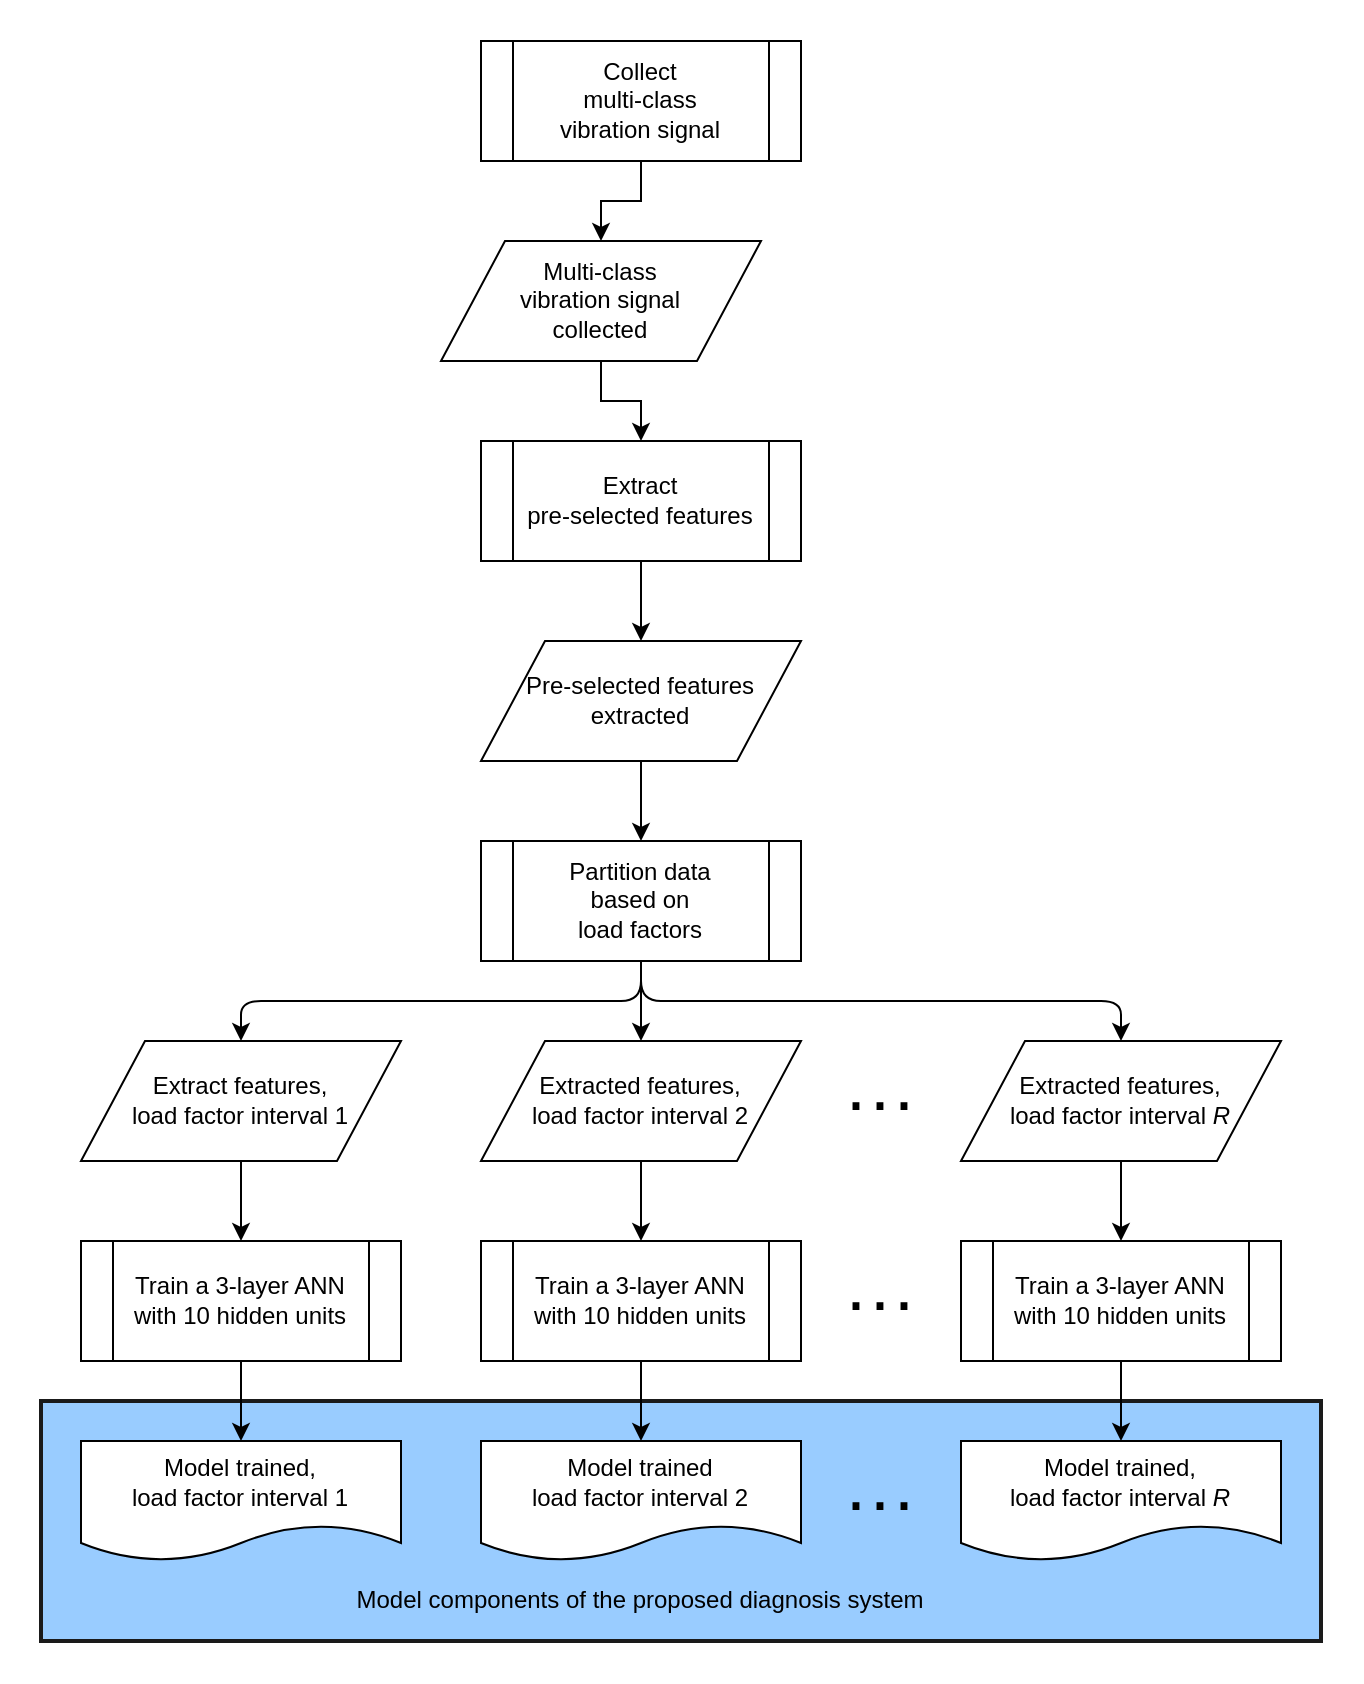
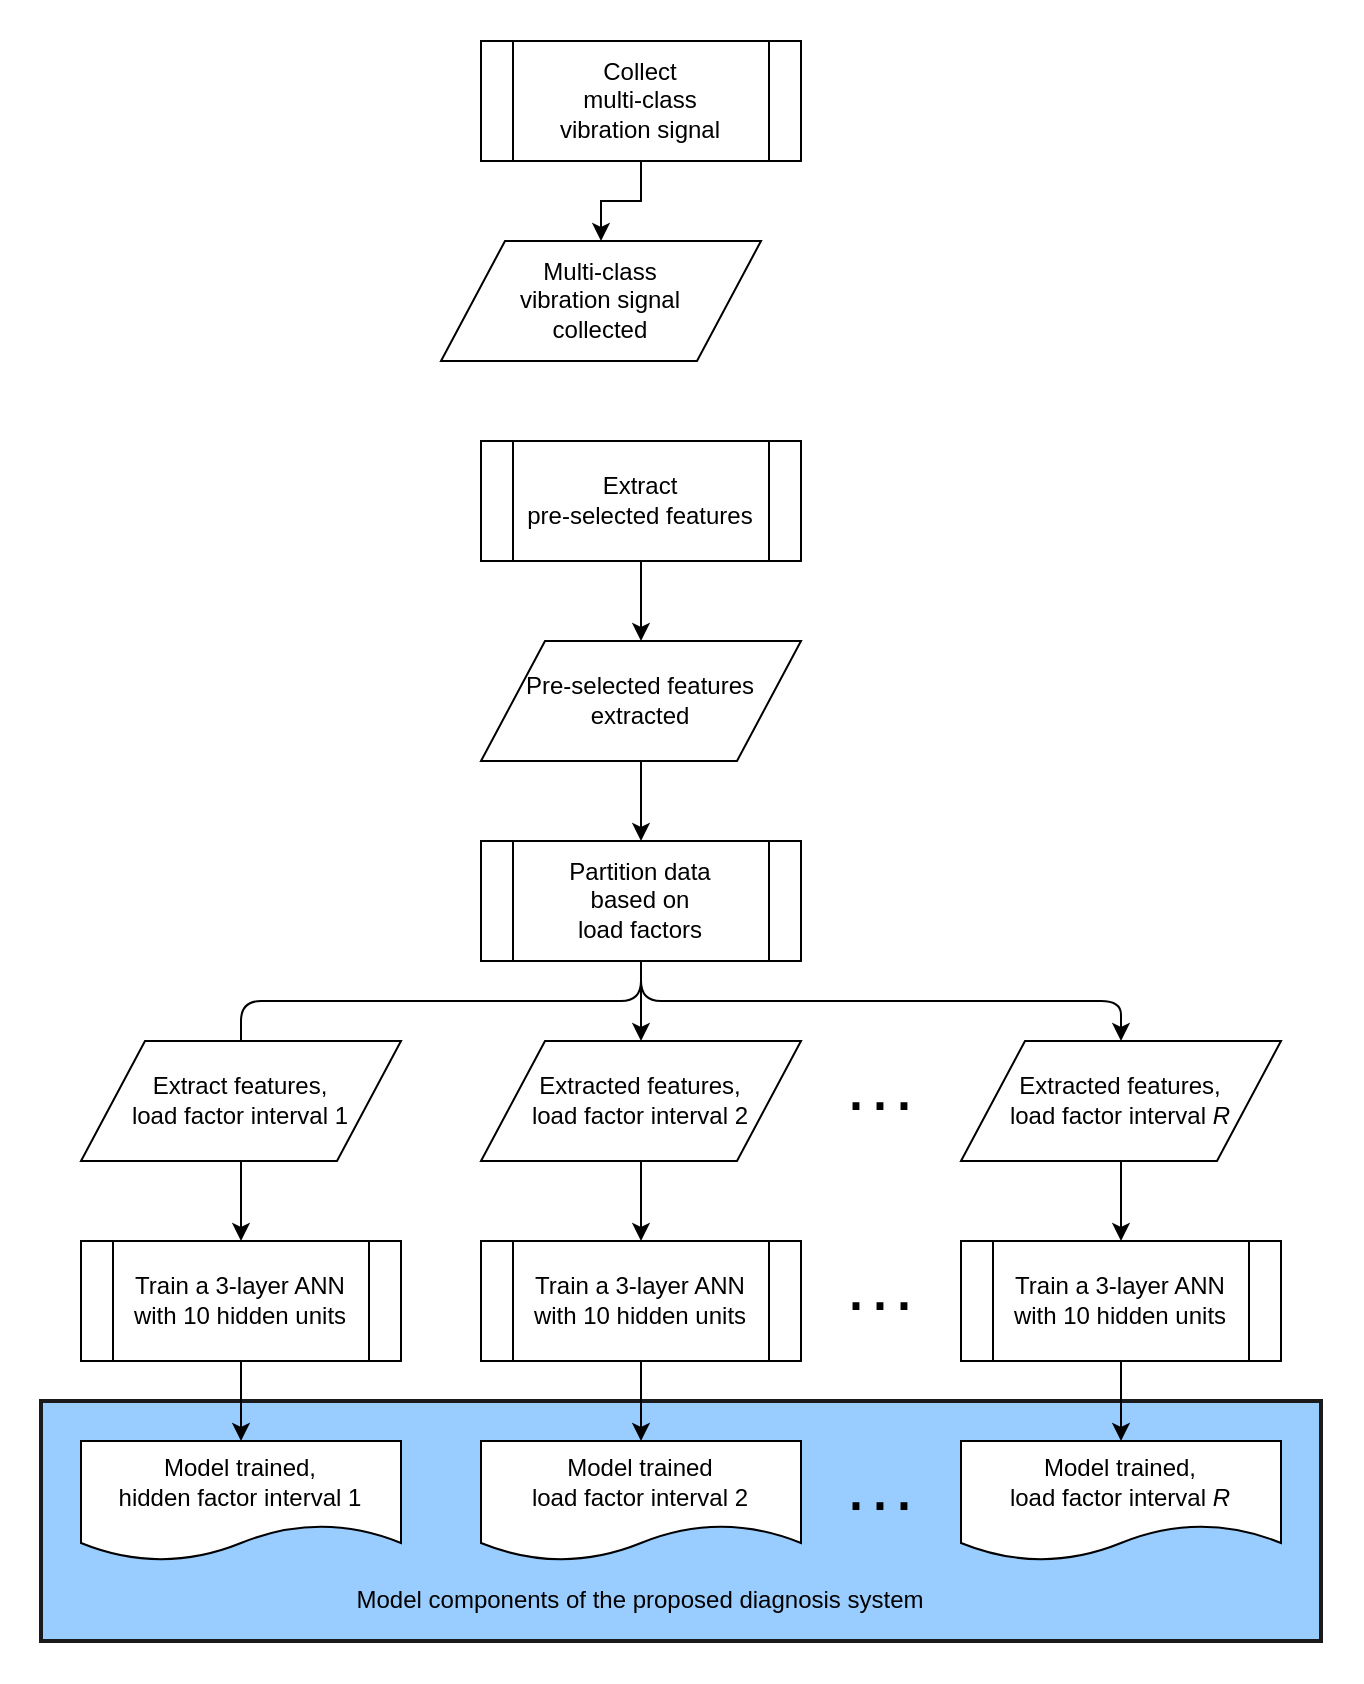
(614, 401) -> none
(241, 1012) -> (241, 1017)
(241, 1483) -> (241, 1483)
